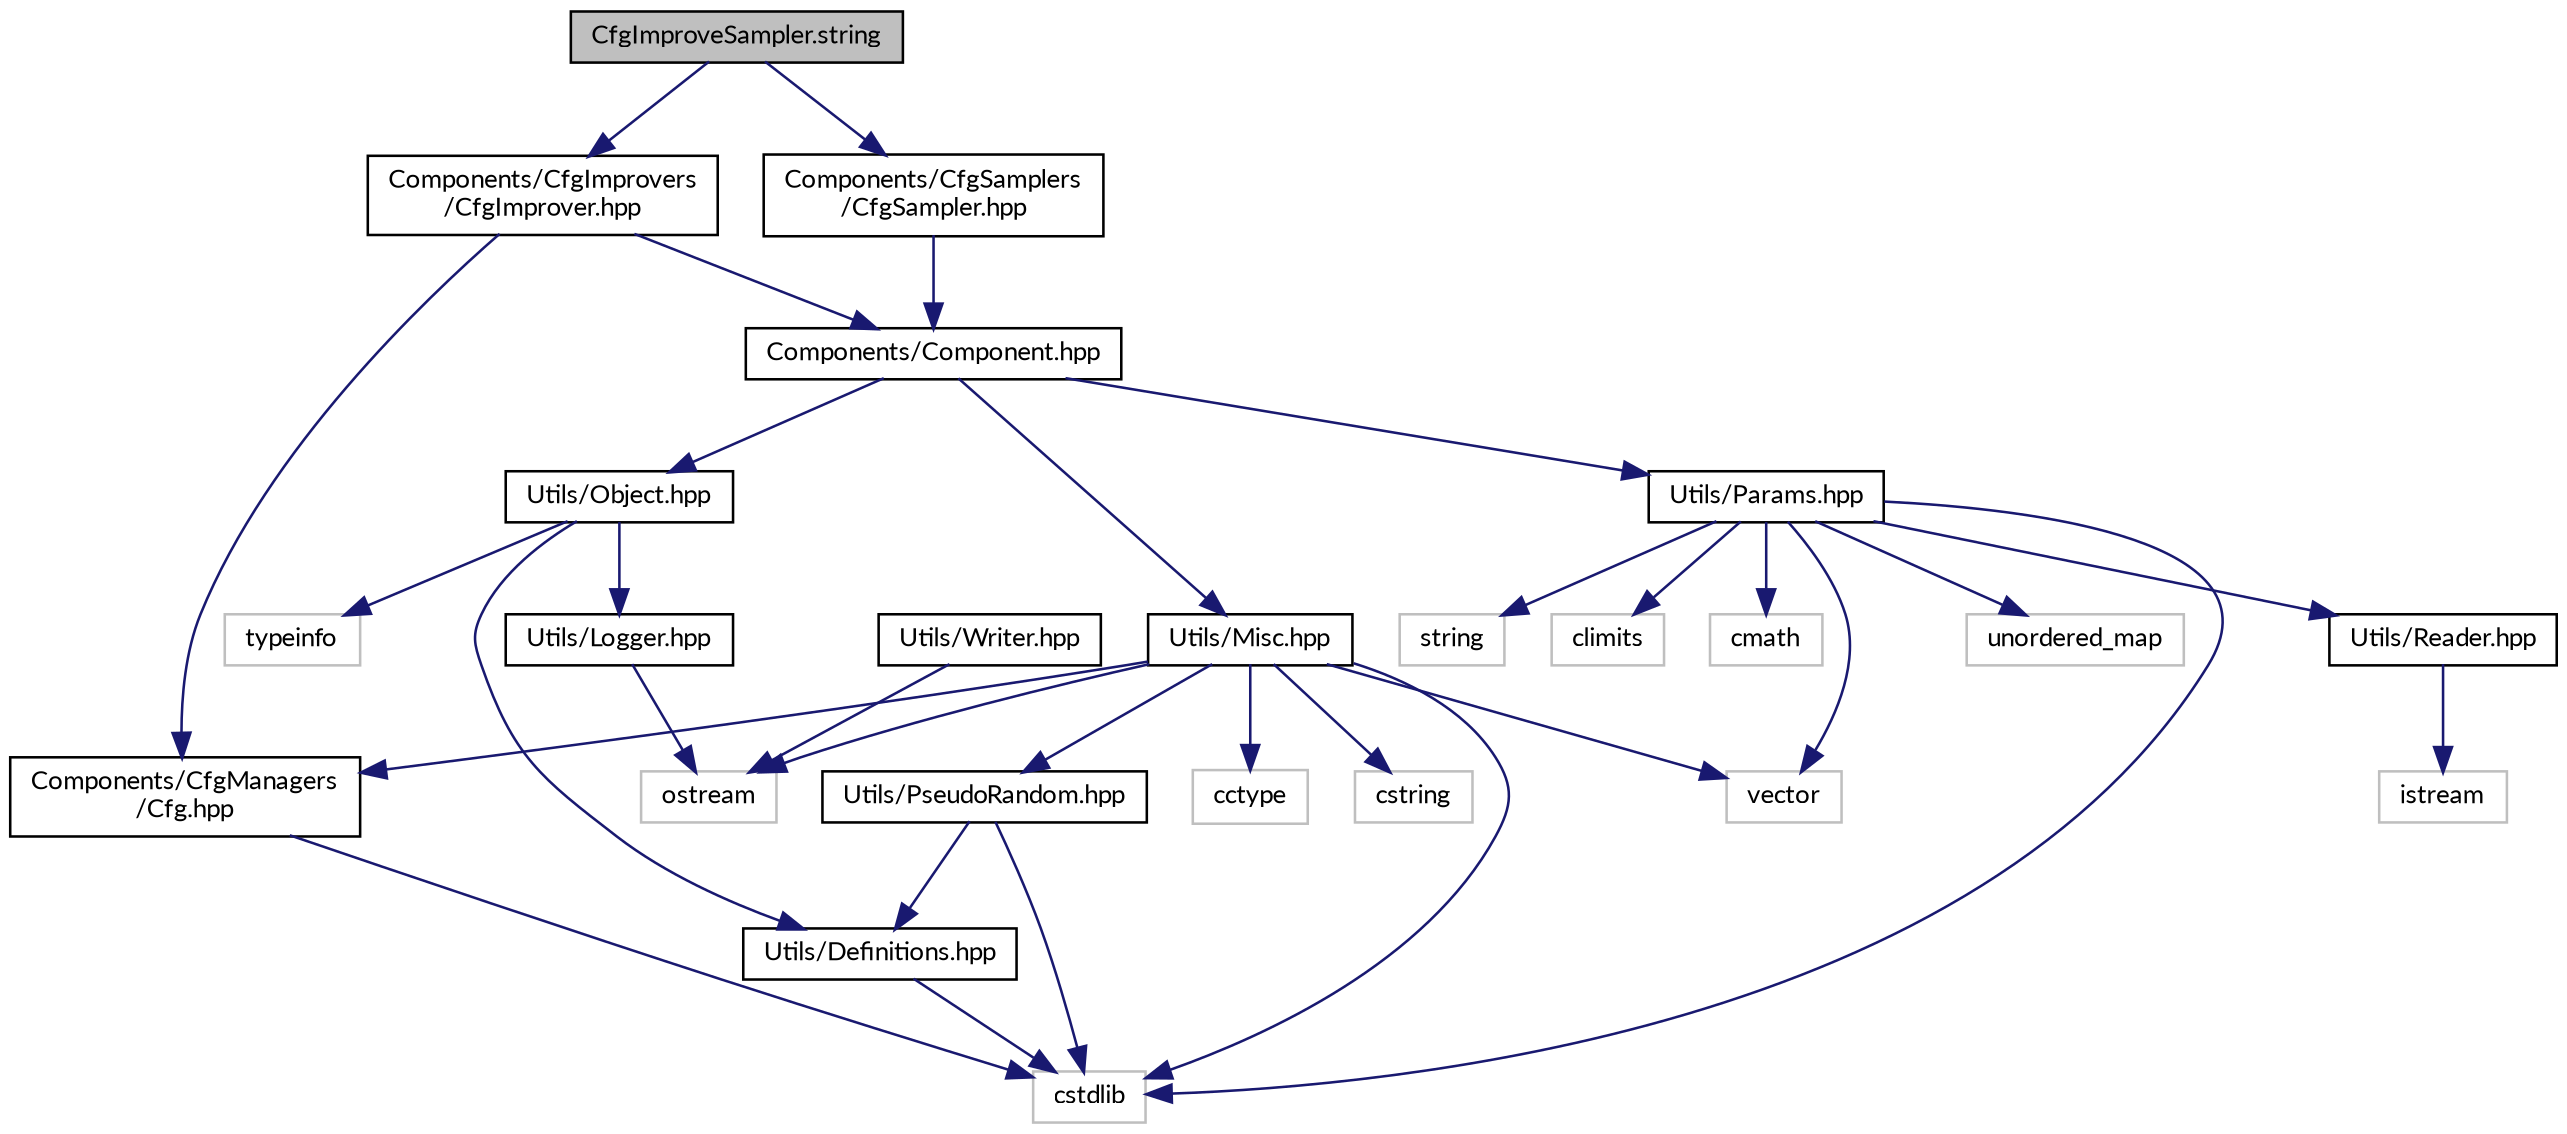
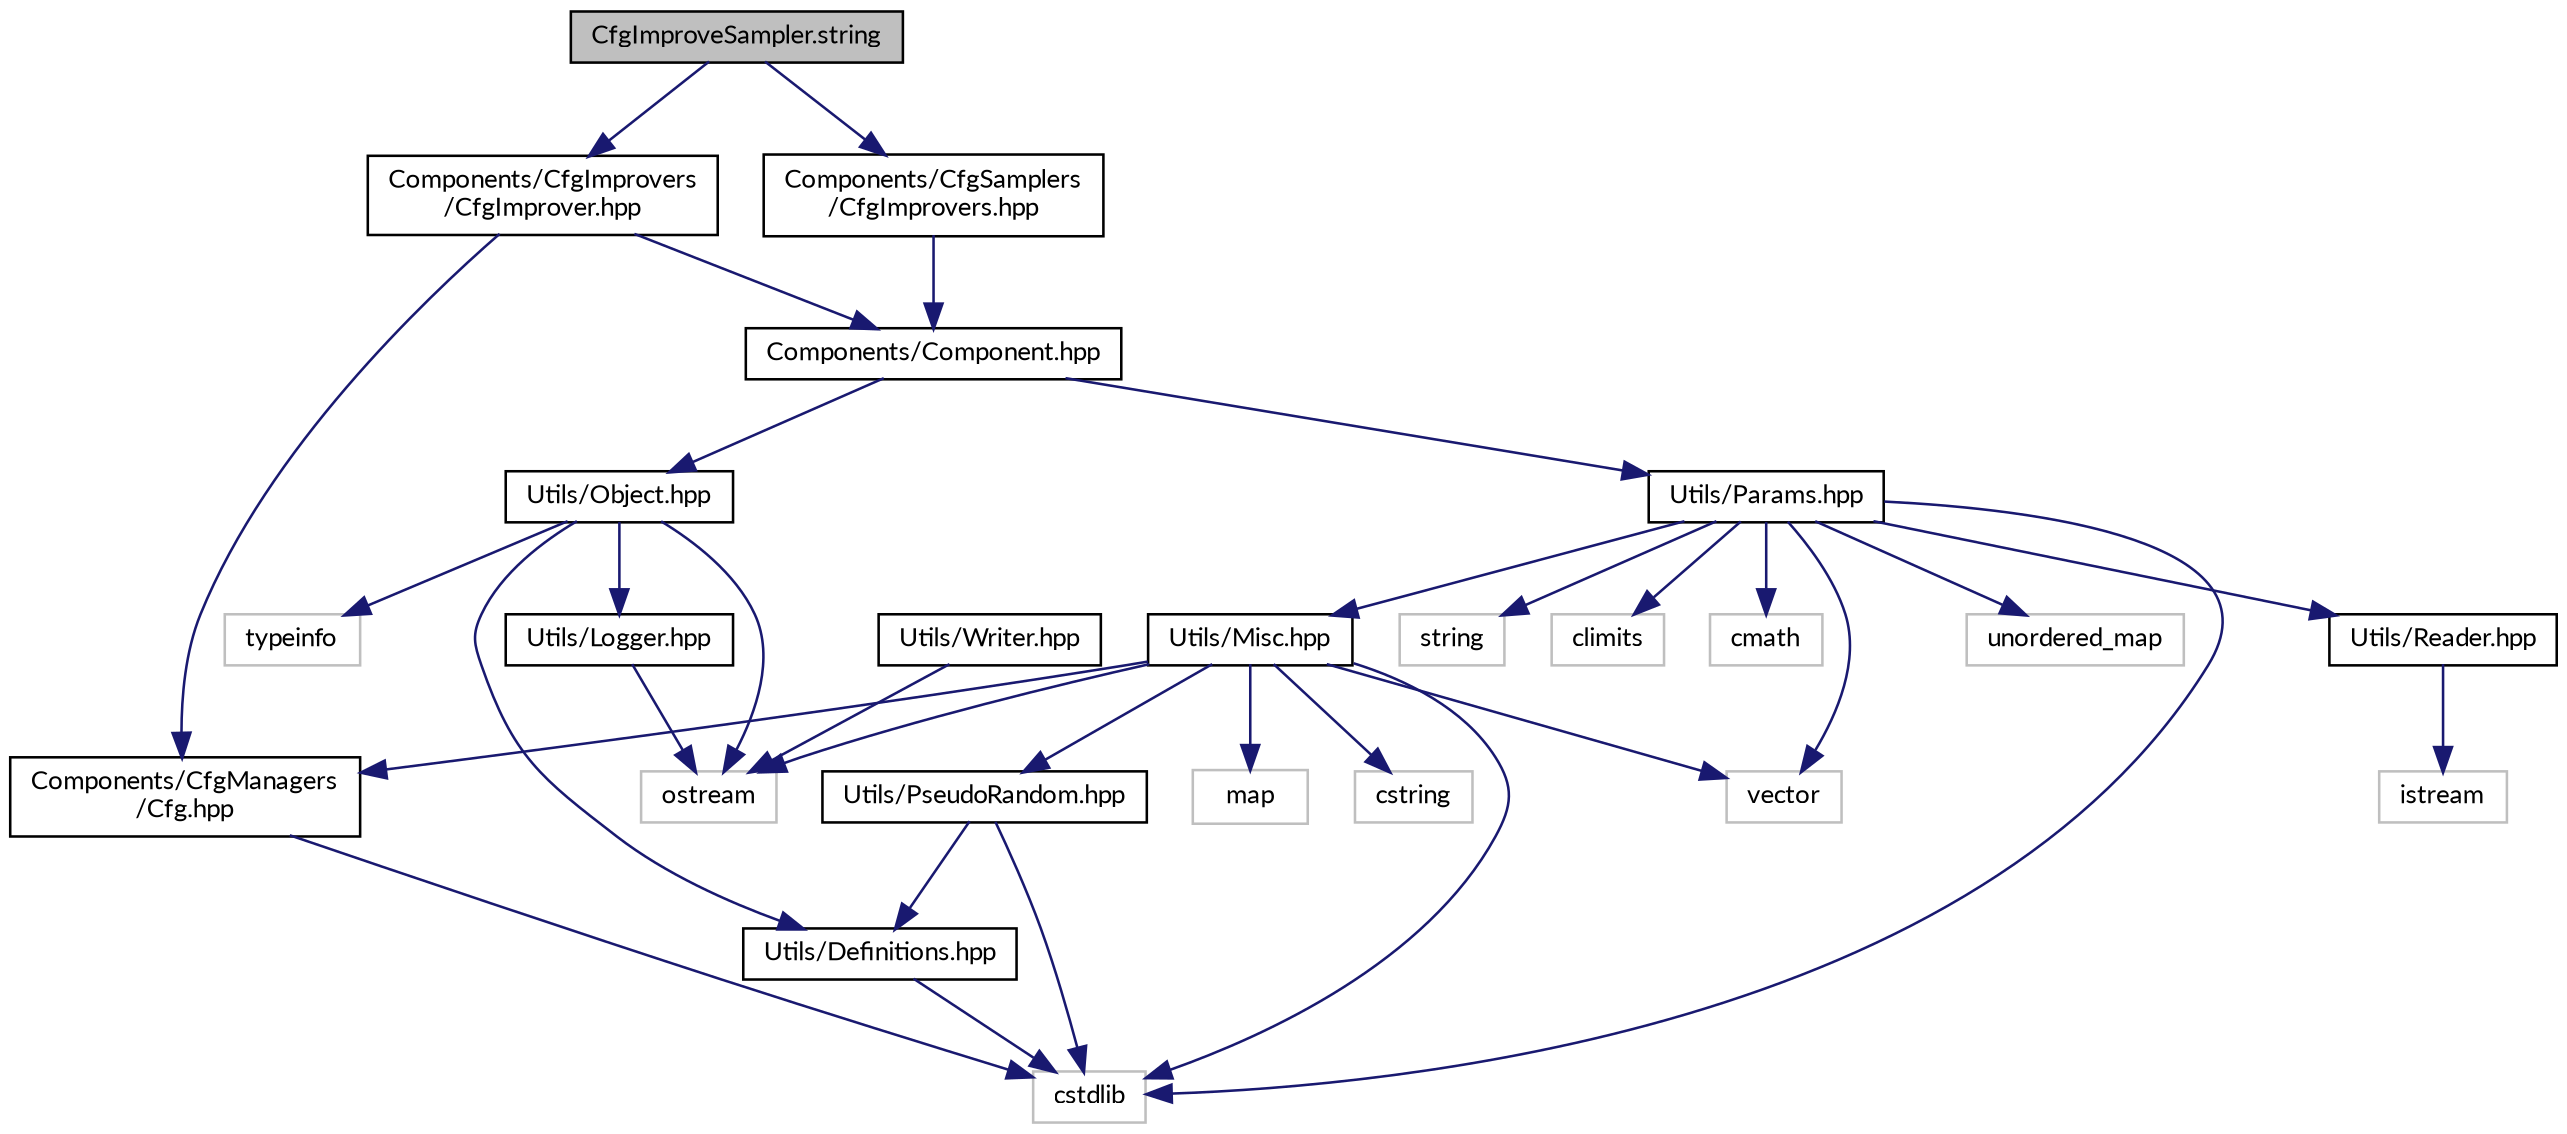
(934, 195) -> (934, 195)
(1082, 488) -> (1521, 565)
none -> (756, 618)
(1250, 797) -> (1250, 797)
